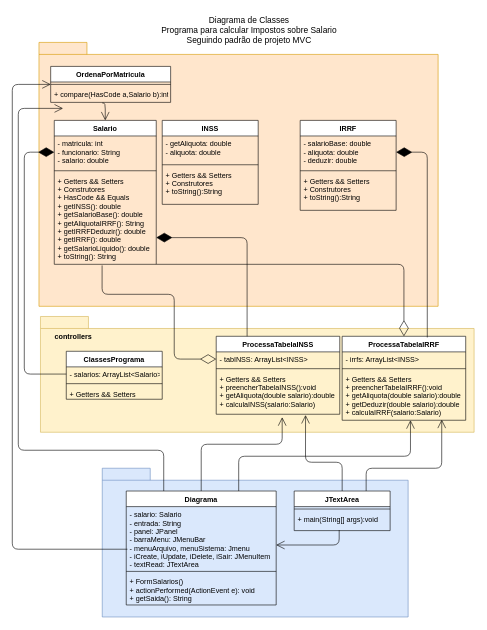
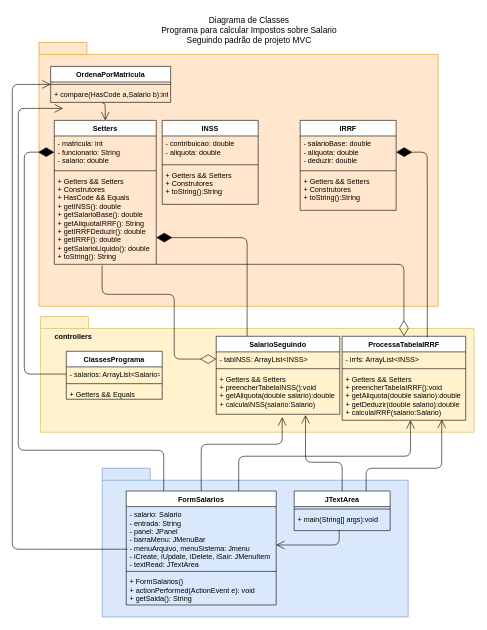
(105, 128) -> (105, 128)
(202, 144) -> (204, 144)
(278, 344) -> (278, 344)
(107, 394) -> (104, 394)
(201, 499) -> (201, 499)
